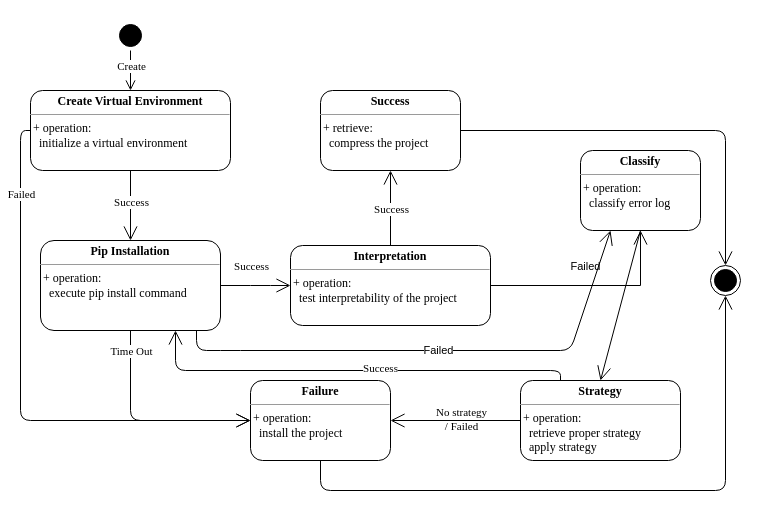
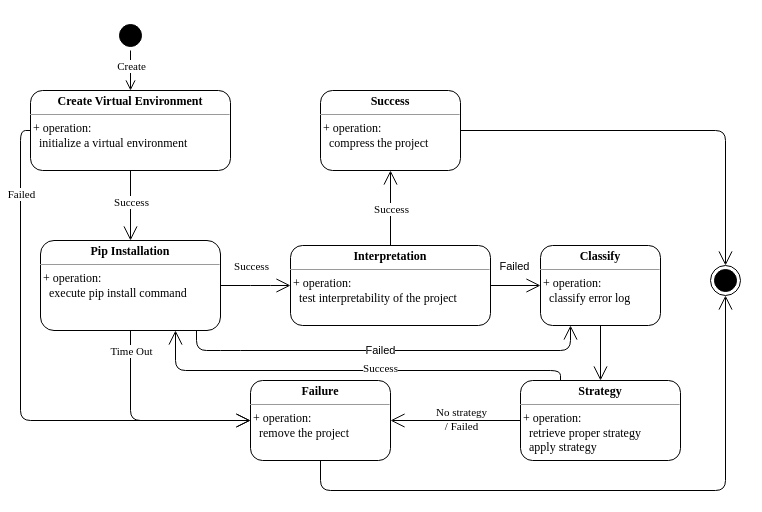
(385, 112) -> (385, 112)
(641, 191) -> (601, 286)
(307, 402) -> (308, 402)
